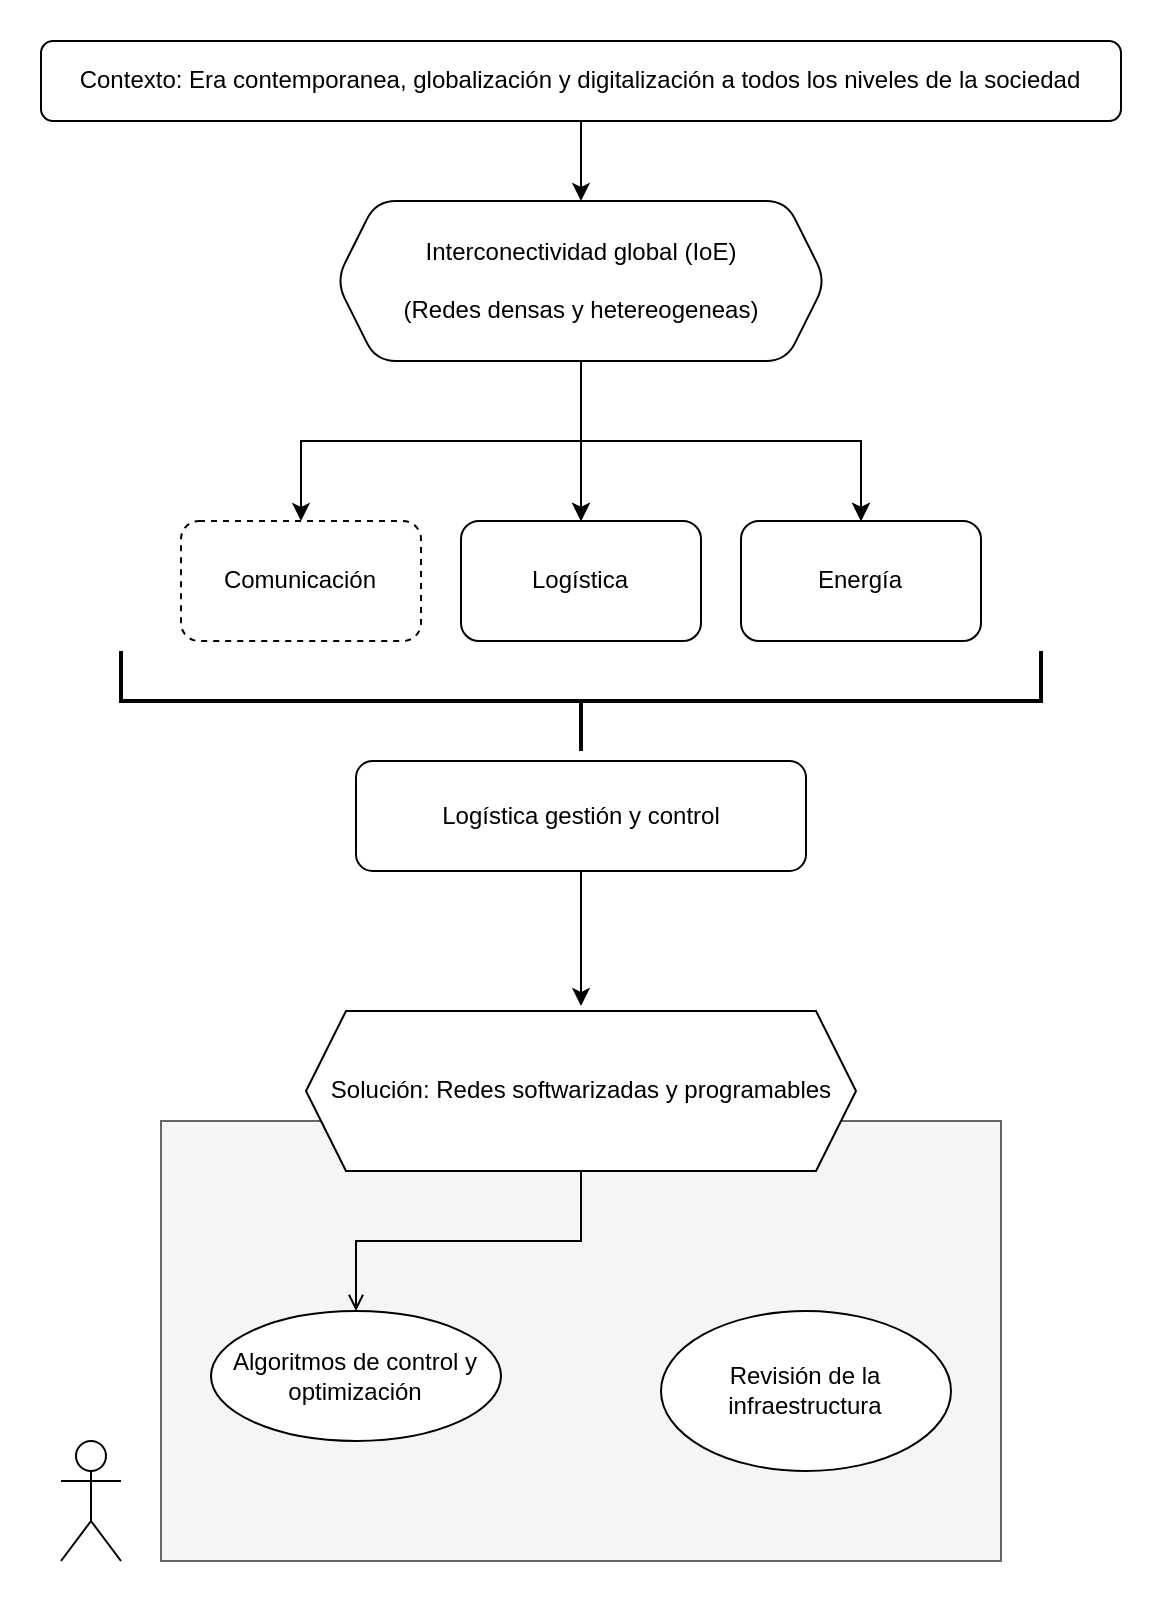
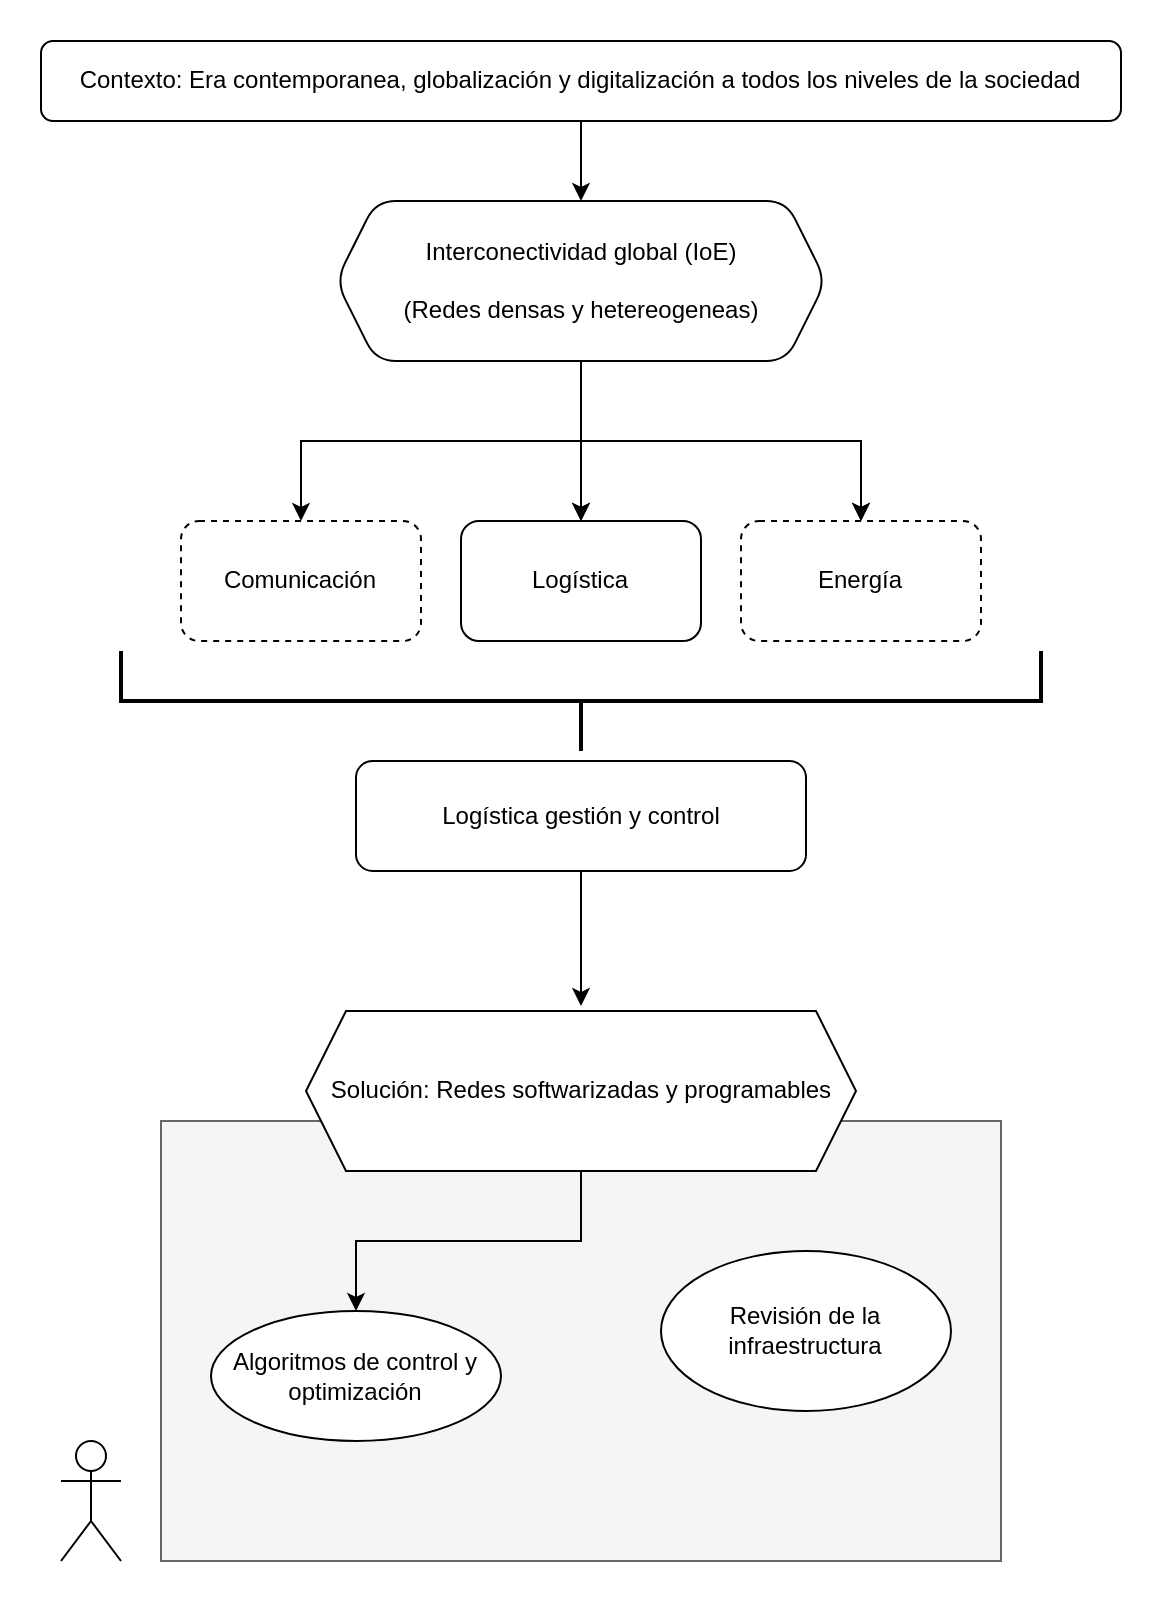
(861, 581) -> (861, 581)
(356, 1298) -> (356, 1296)
(806, 1391) -> (806, 1331)
